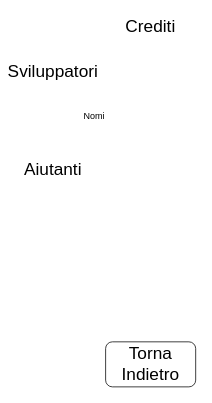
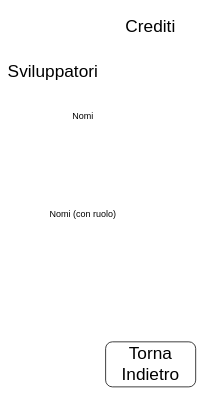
(94, 117) -> (83, 117)
(53, 169) -> none
none -> (83, 214)
